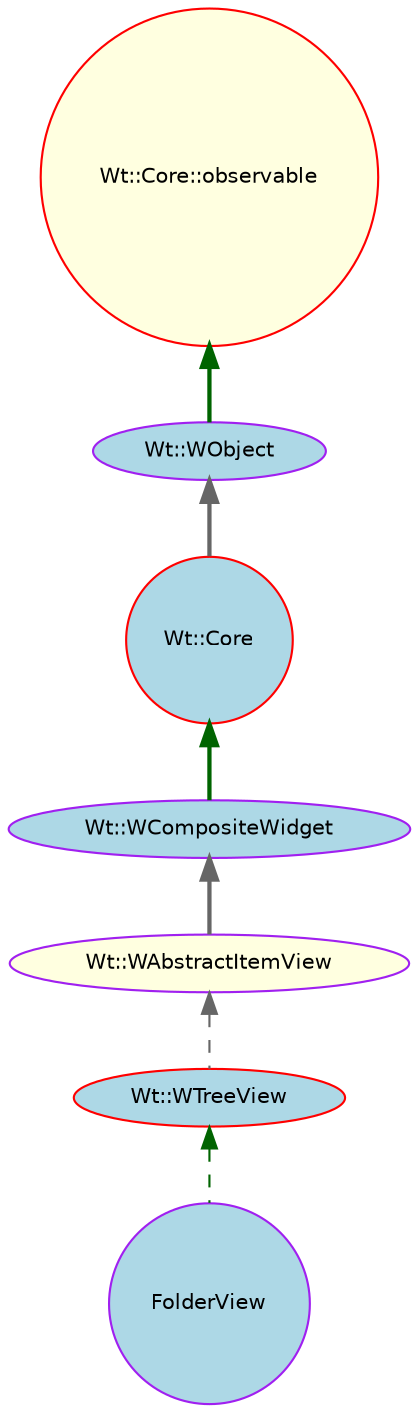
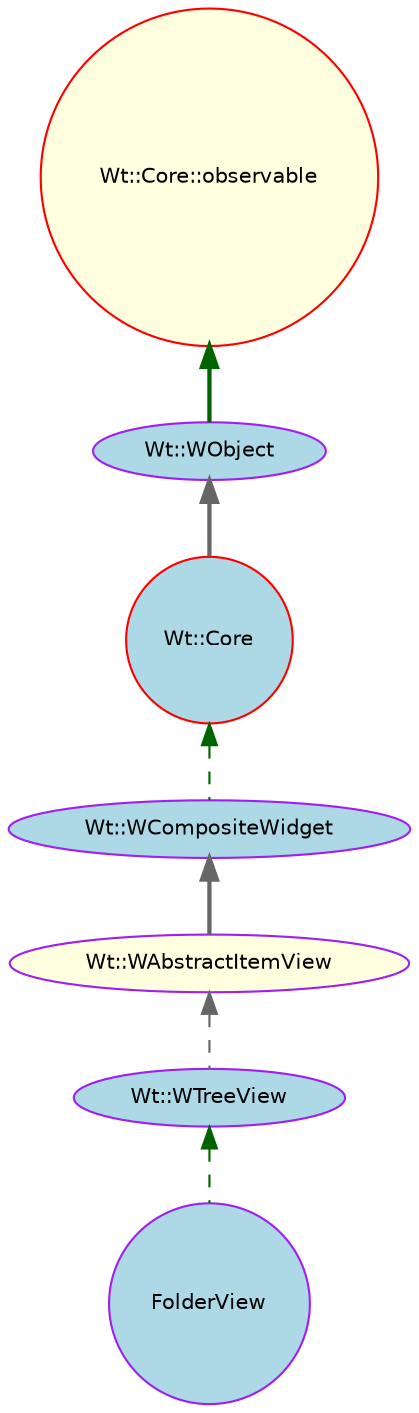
(209, 773) -> (209, 773)
(209, 1098) -> (209, 1098)
